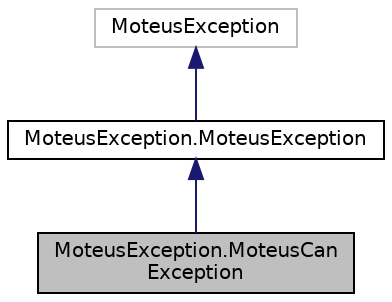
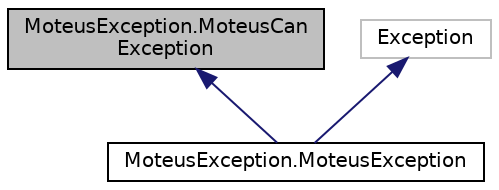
(196, 28) -> (426, 39)
(196, 206) -> (244, 113)
